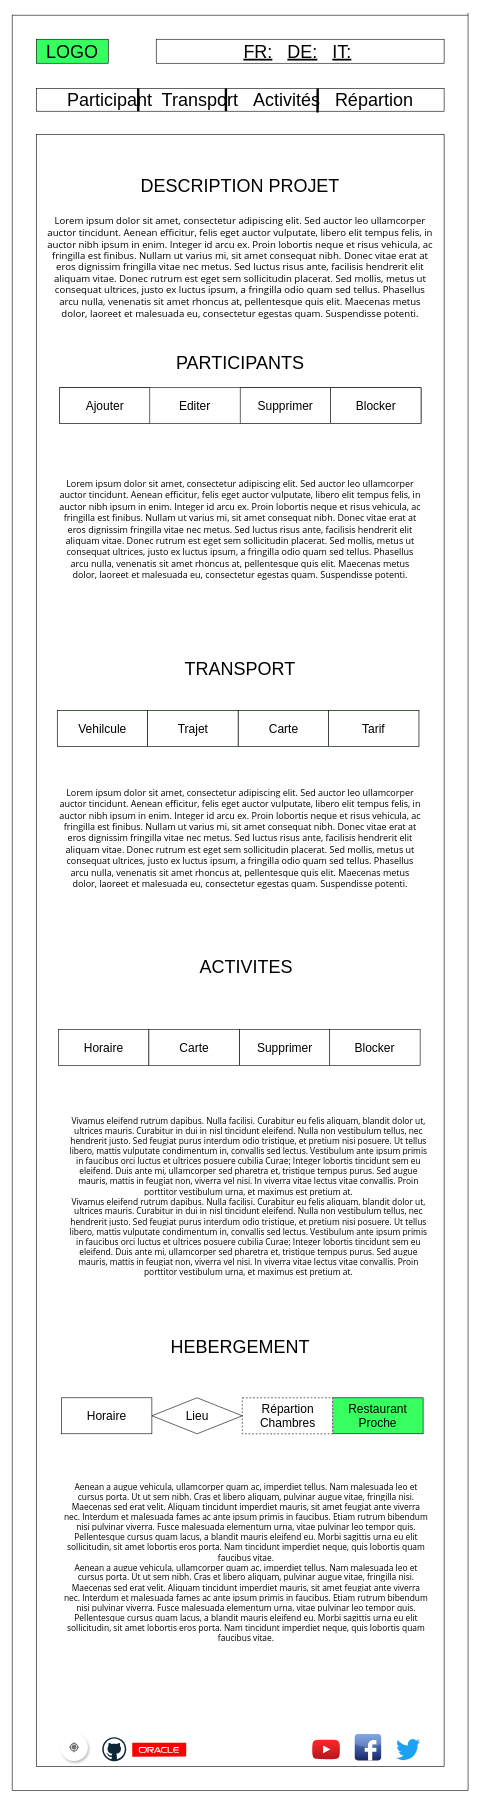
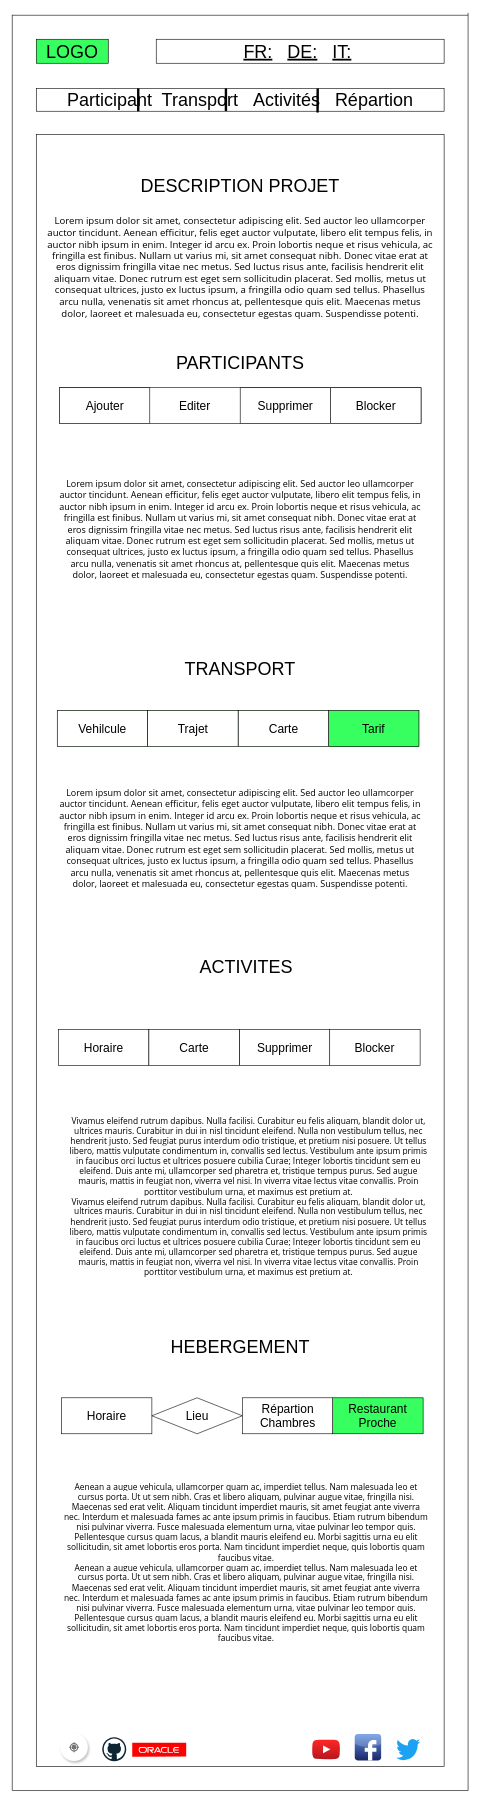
(374, 728) -> (374, 728)
(288, 1416) -> (288, 1416)
